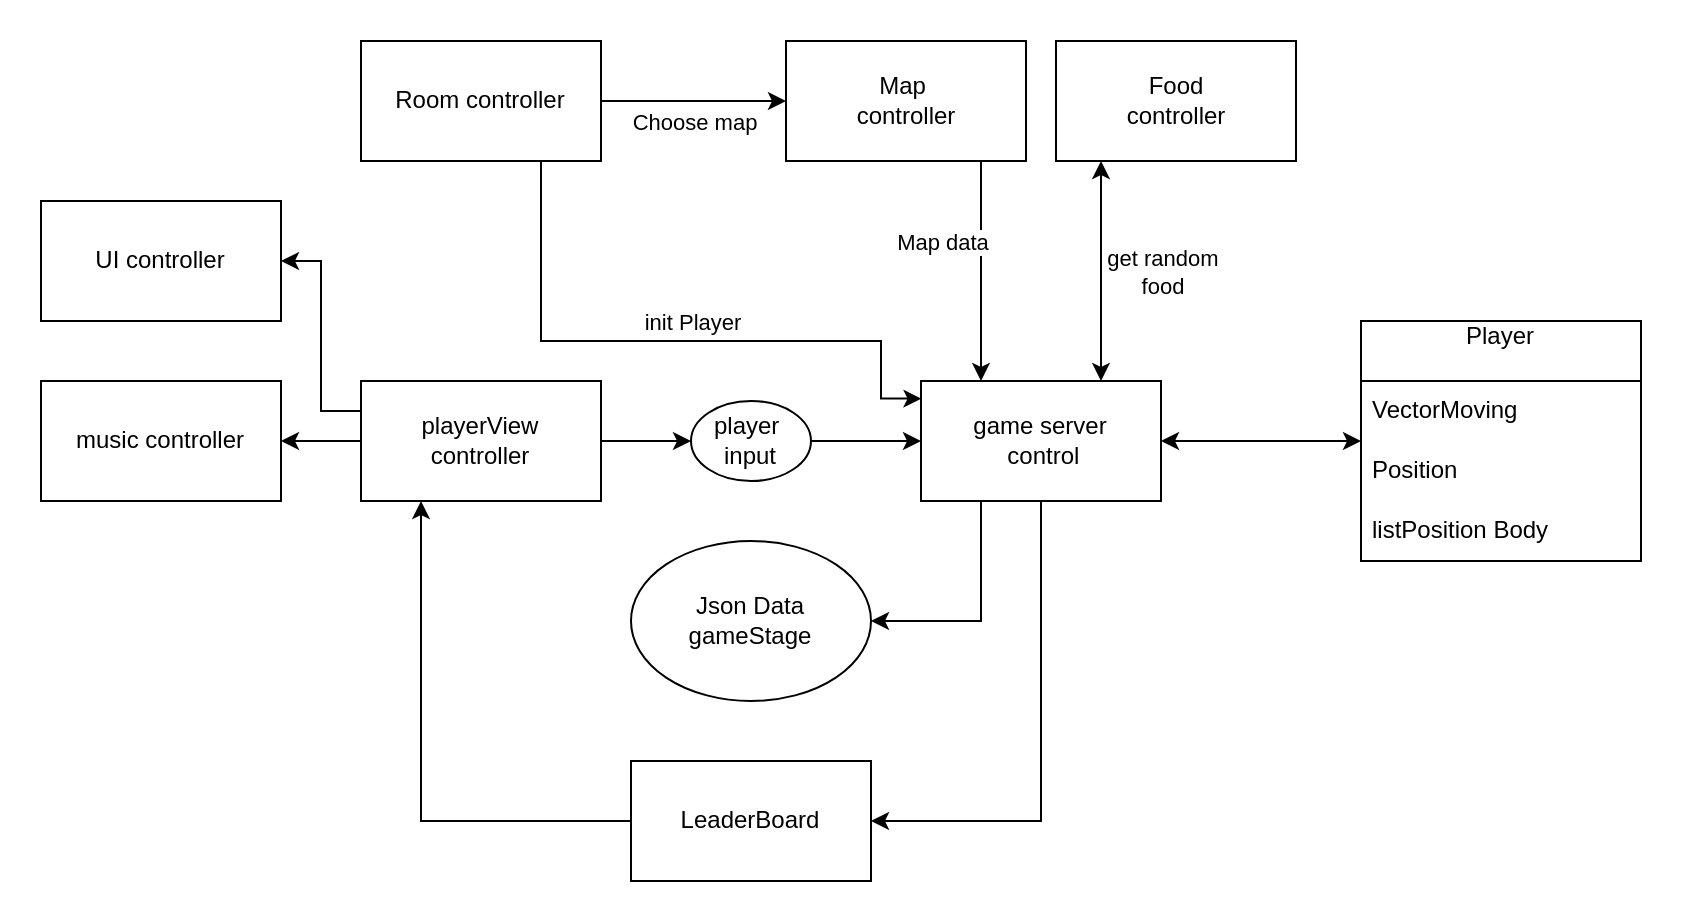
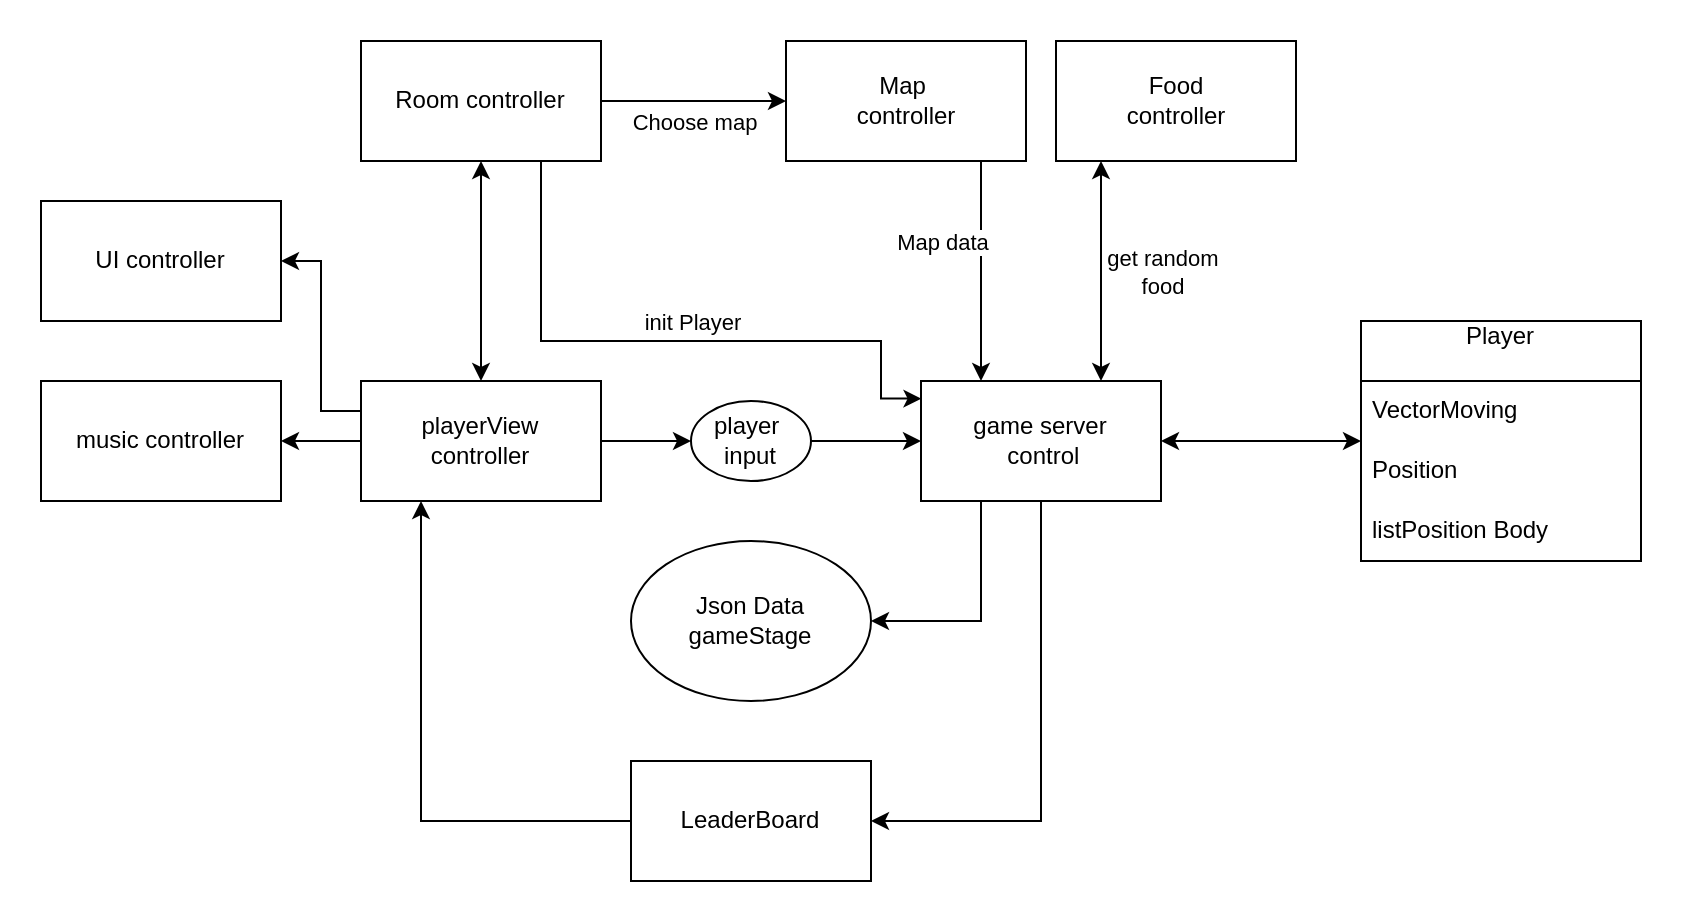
none -> (481, 271)
